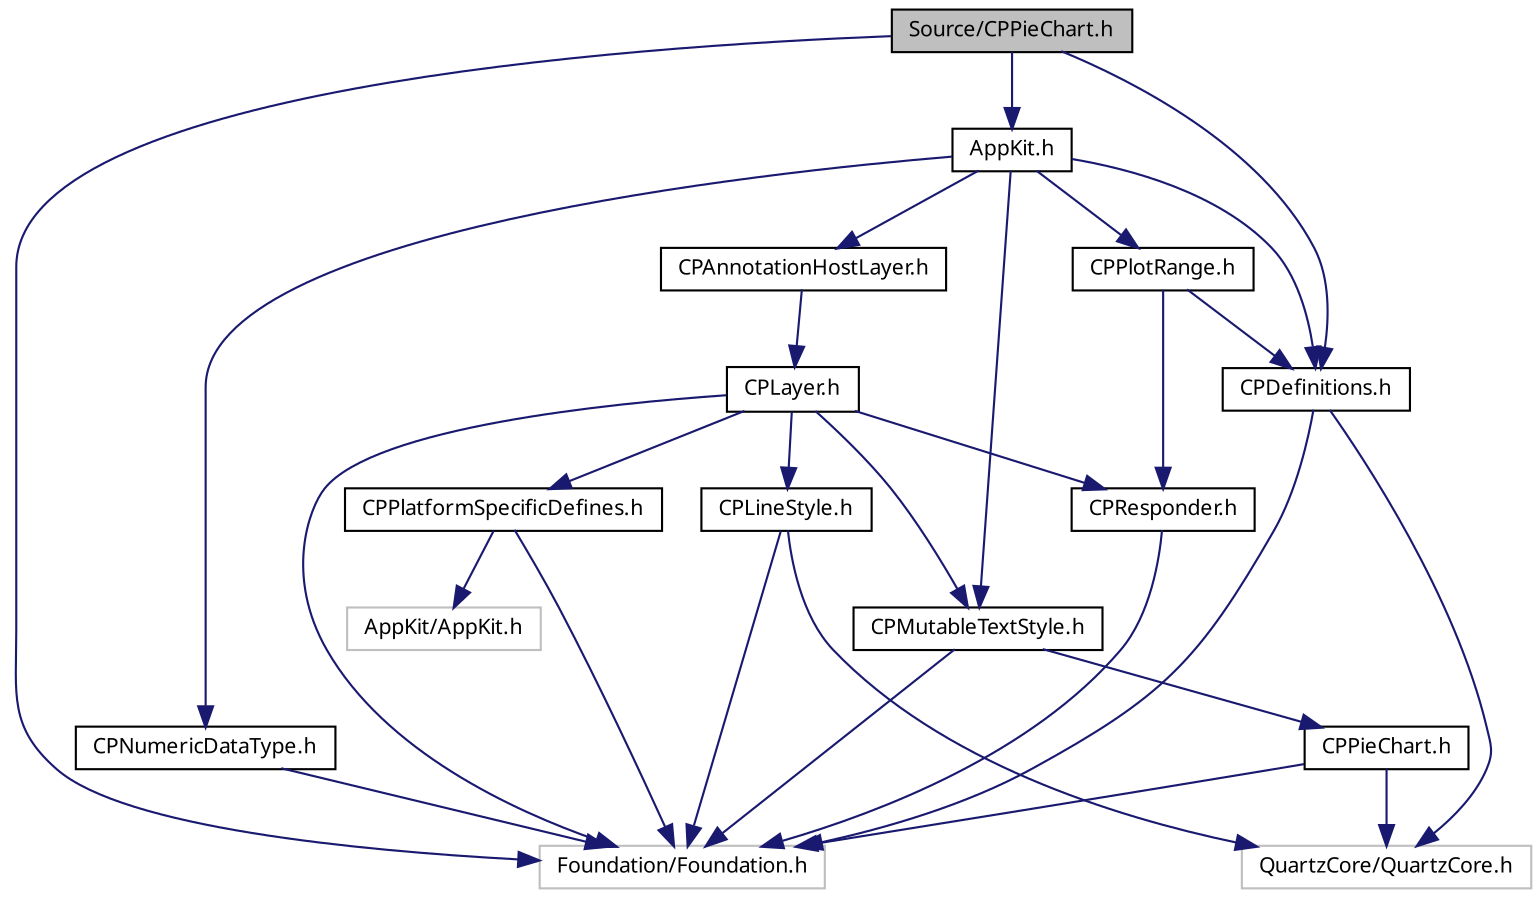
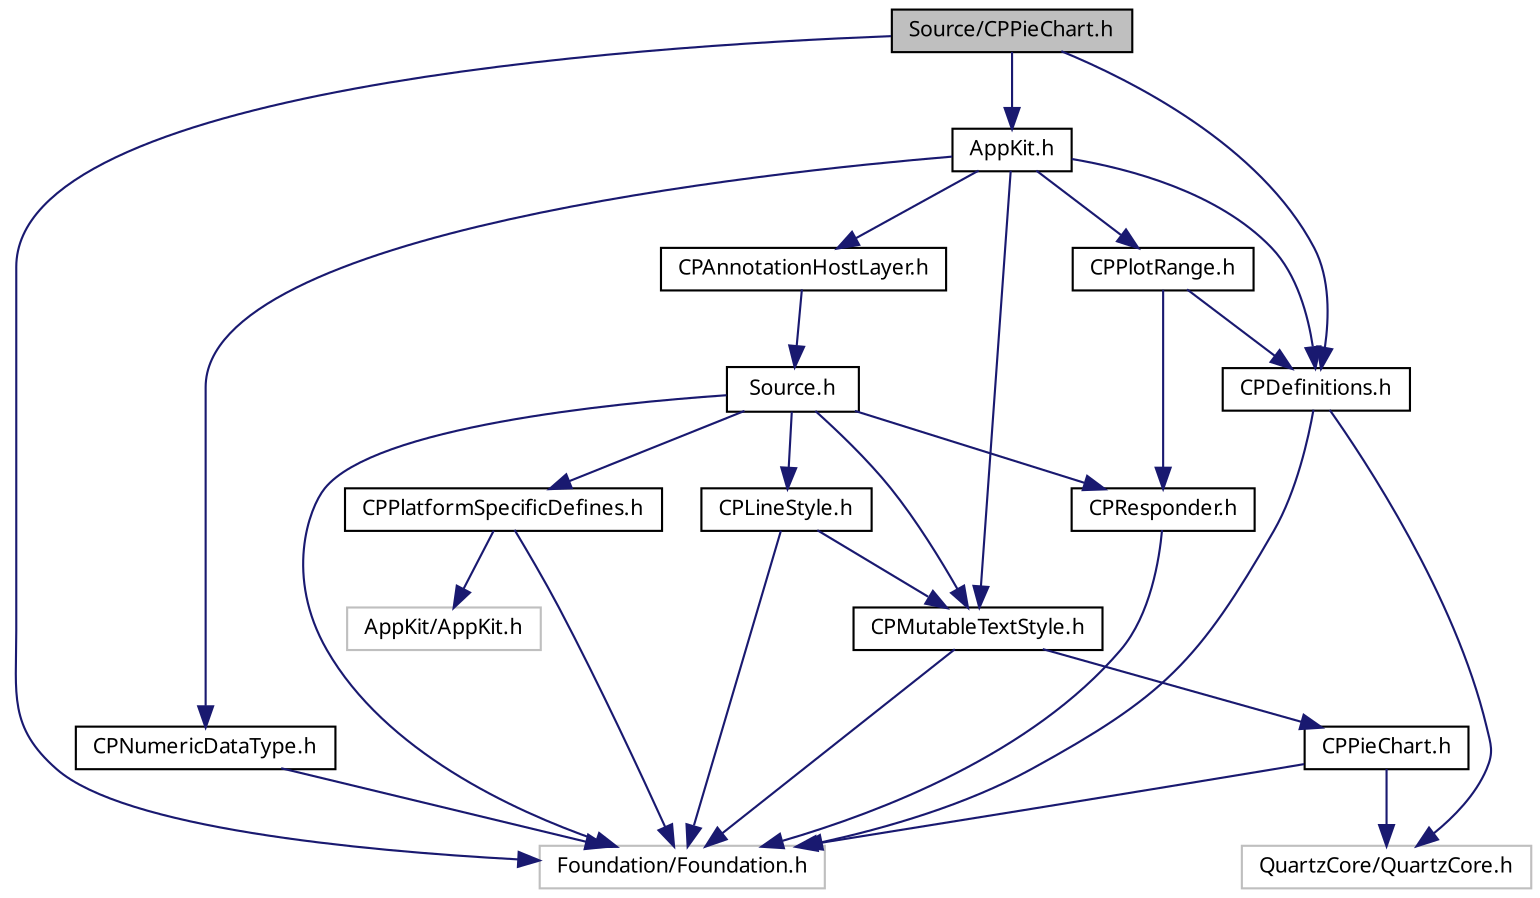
(793, 389) -> (793, 389)
(962, 746) -> (873, 563)
